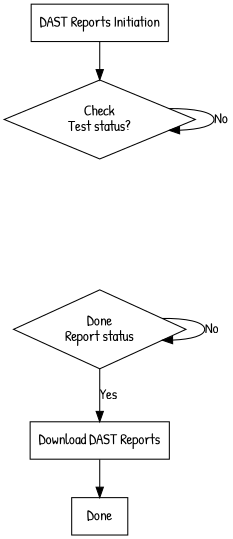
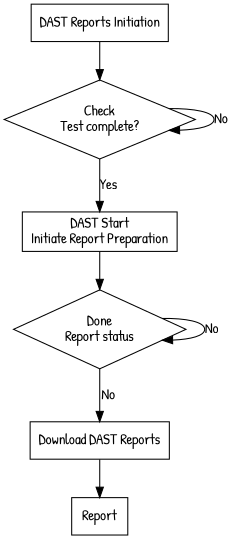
(100, 119) -> (100, 119)
none -> (100, 232)
(109, 395) -> (109, 395)
(100, 516) -> (100, 516)
